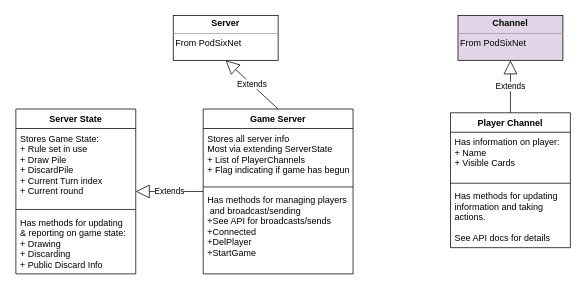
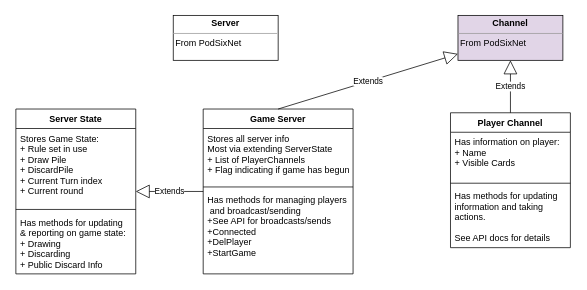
(257, 89) -> (361, 84)
